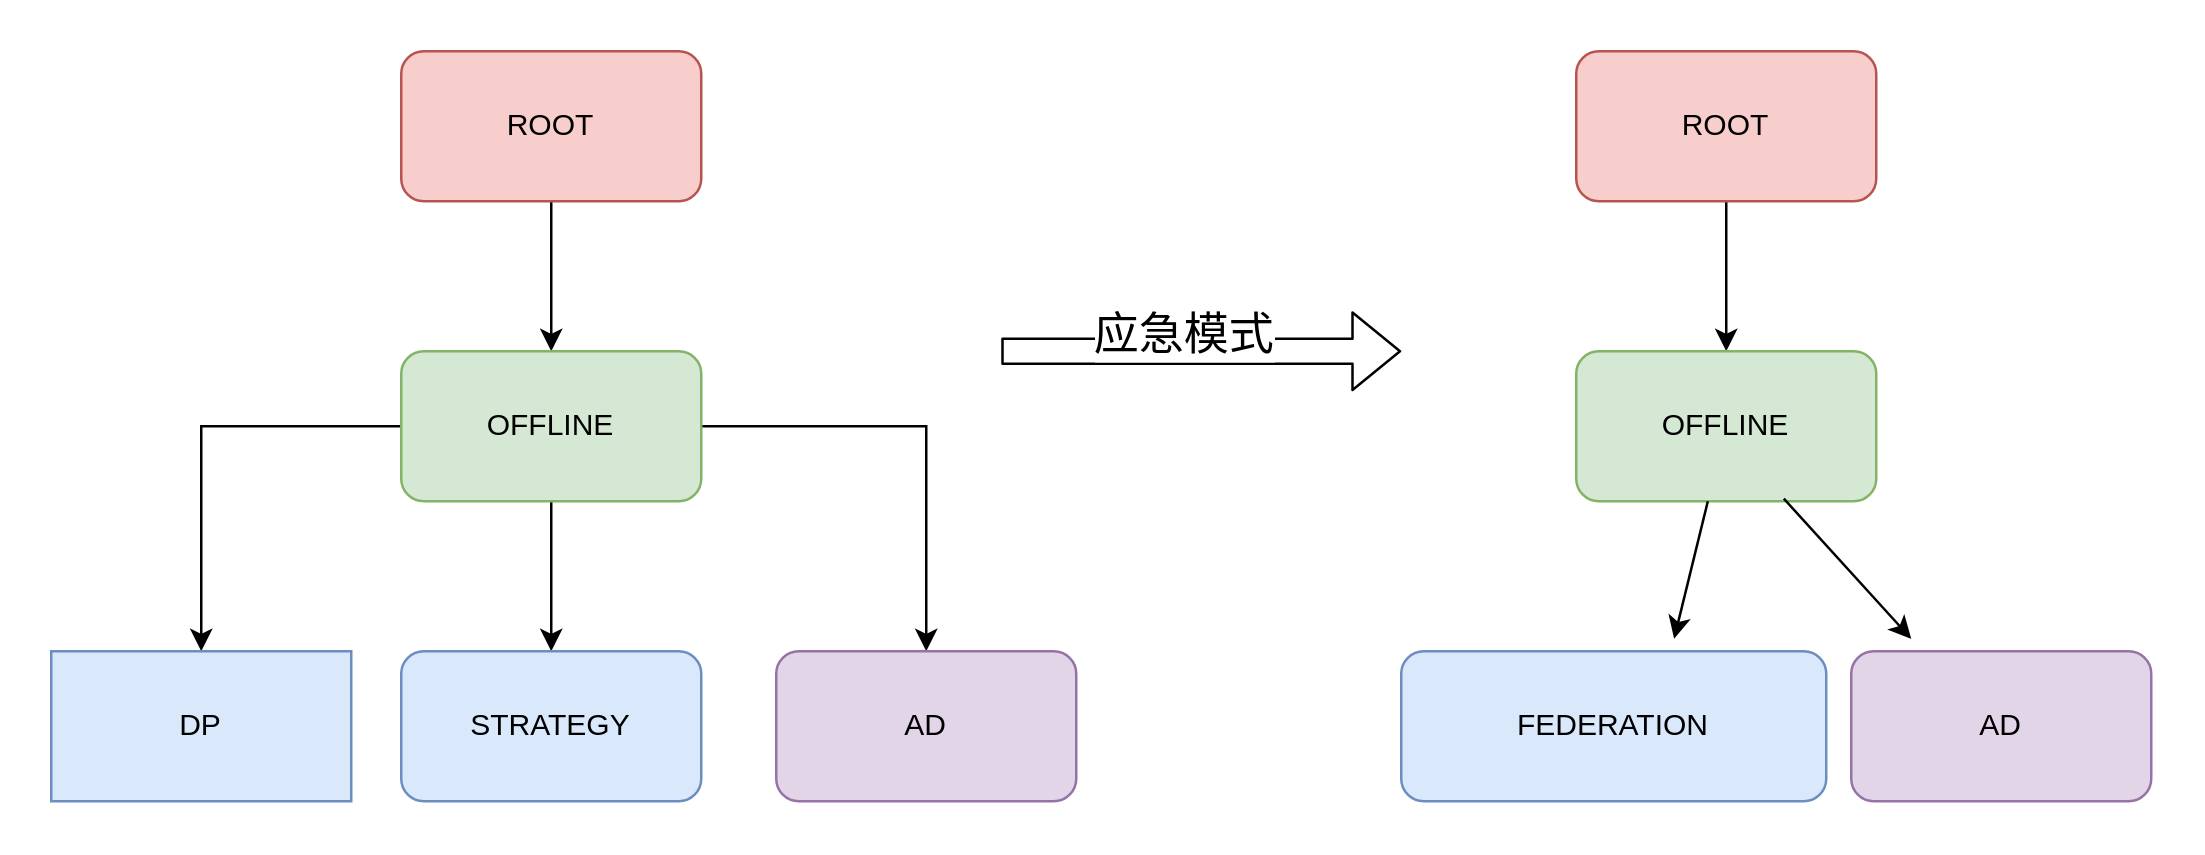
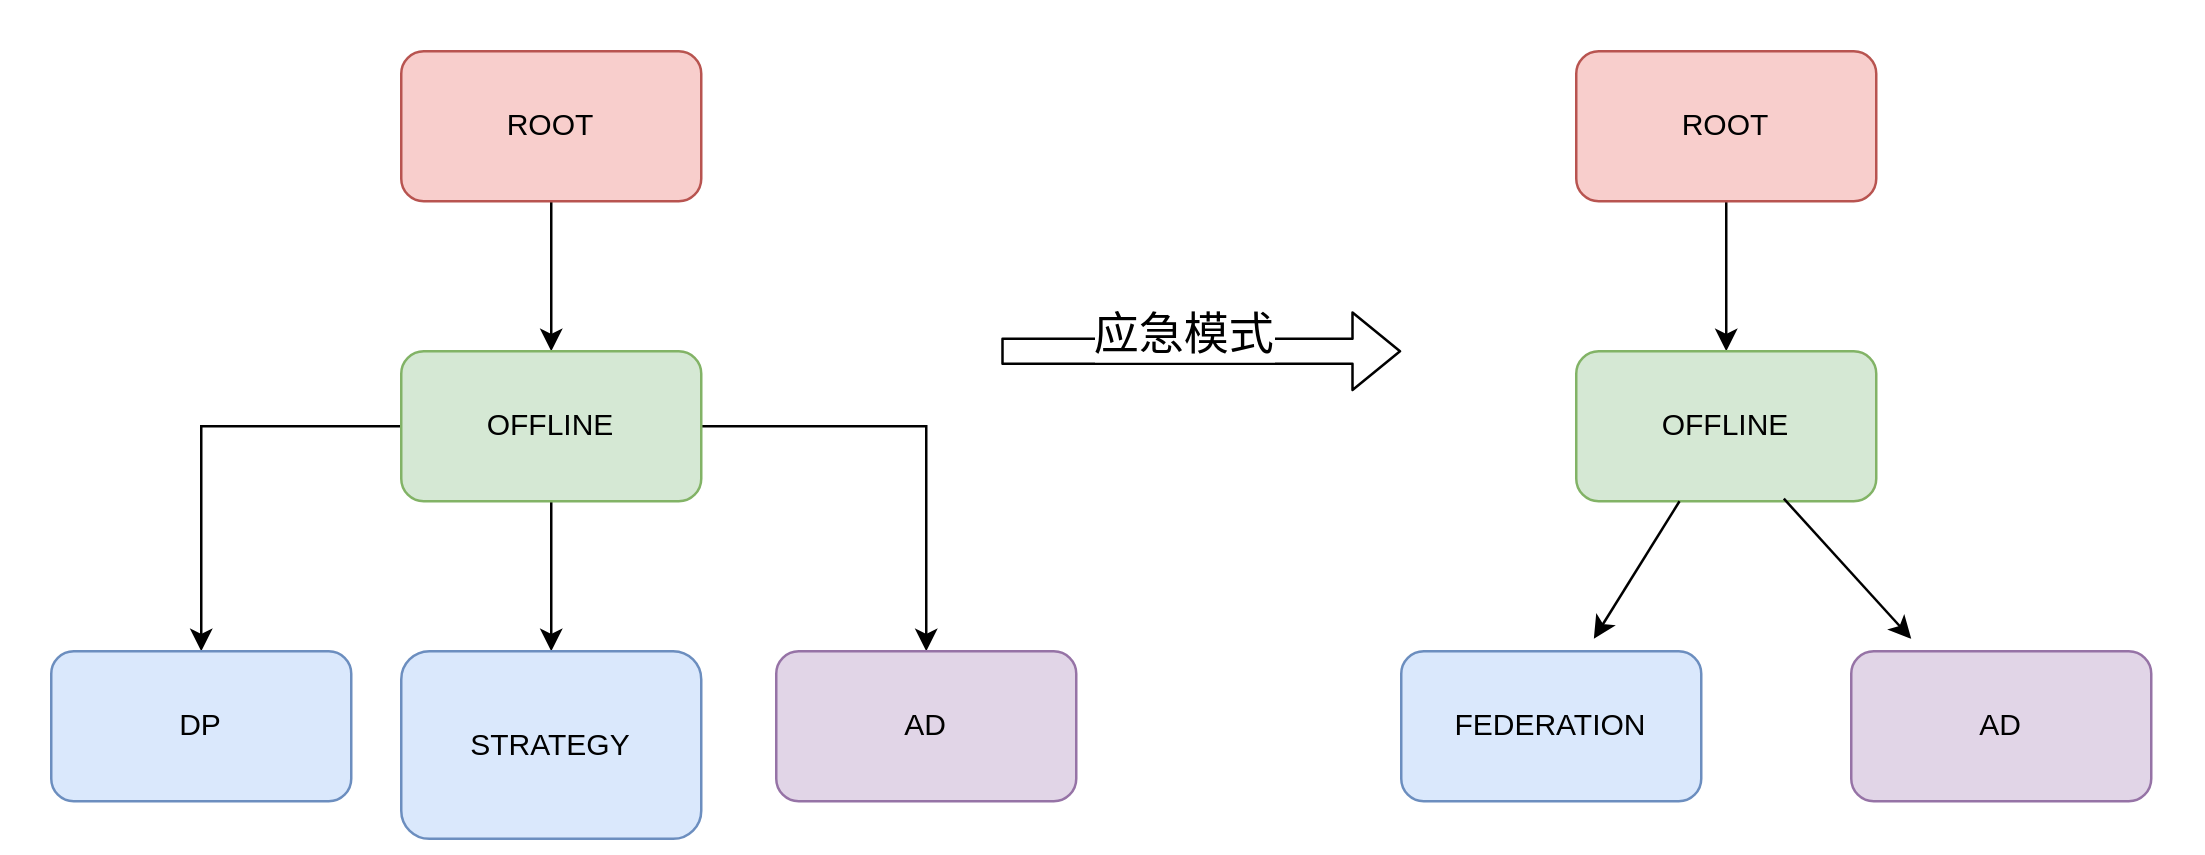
(201, 726) -> (201, 726)
(551, 726) -> (551, 745)
(1614, 726) -> (1551, 726)
